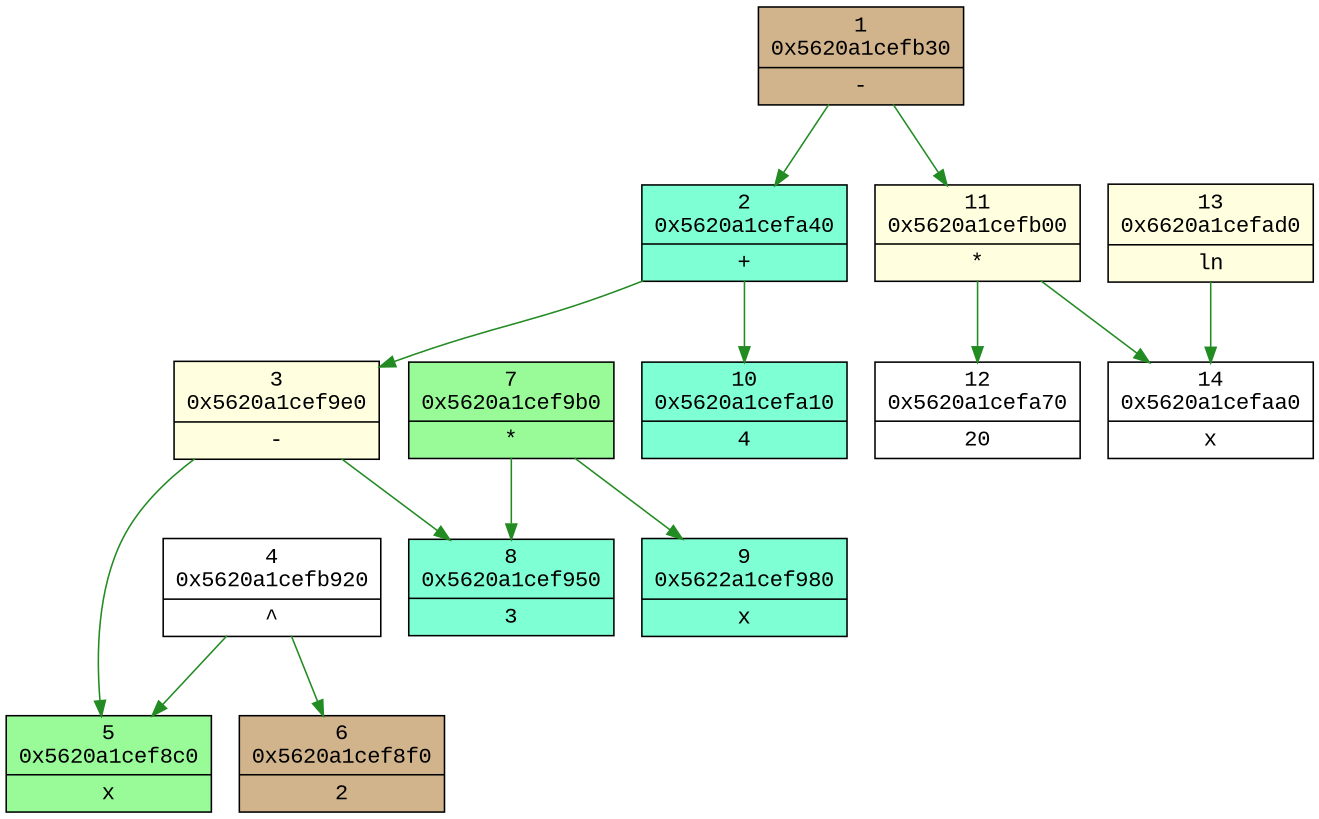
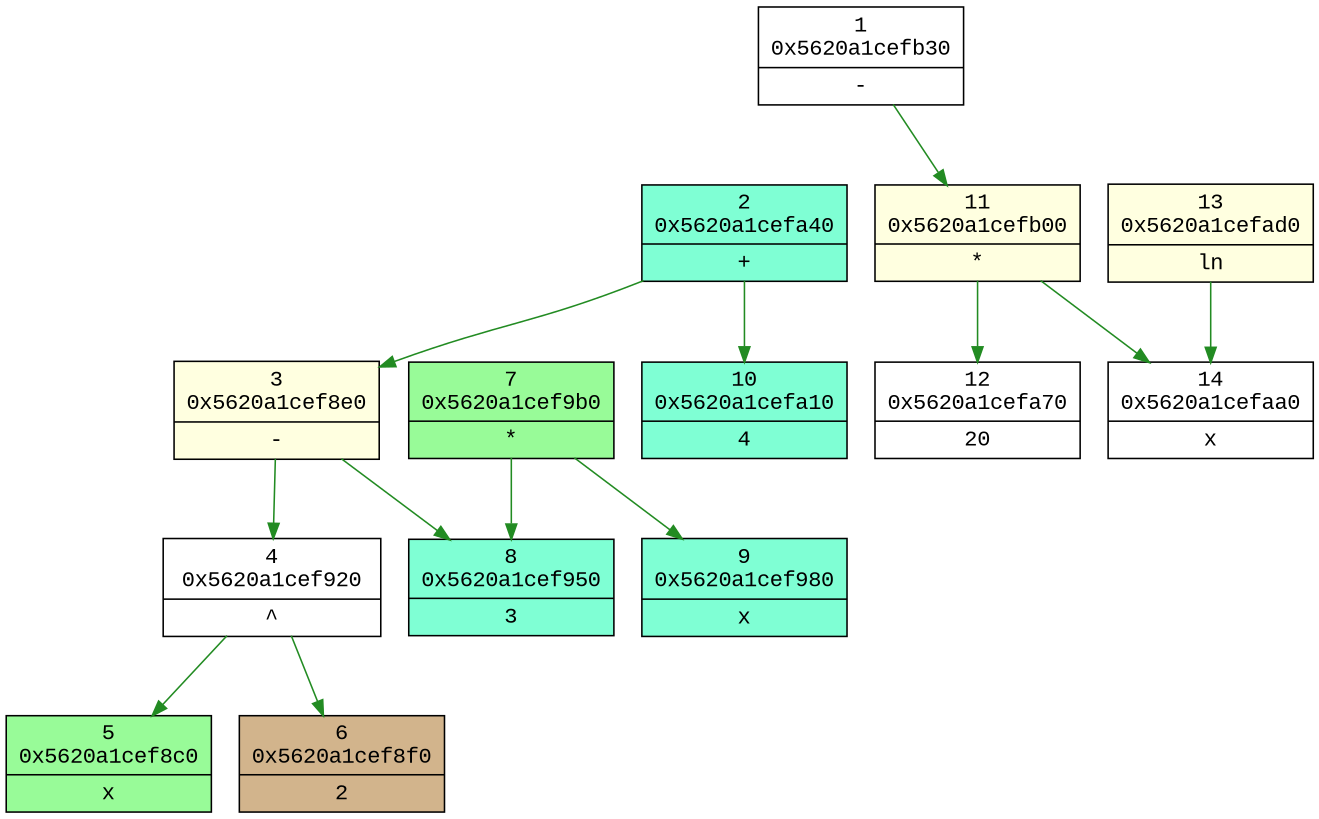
(861, 56) -> (861, 56)
(806, 138) -> none
(1211, 225) -> (1211, 225)
(277, 403) -> (277, 403)
(112, 565) -> (274, 491)
(272, 580) -> (272, 580)
(744, 580) -> (744, 580)
